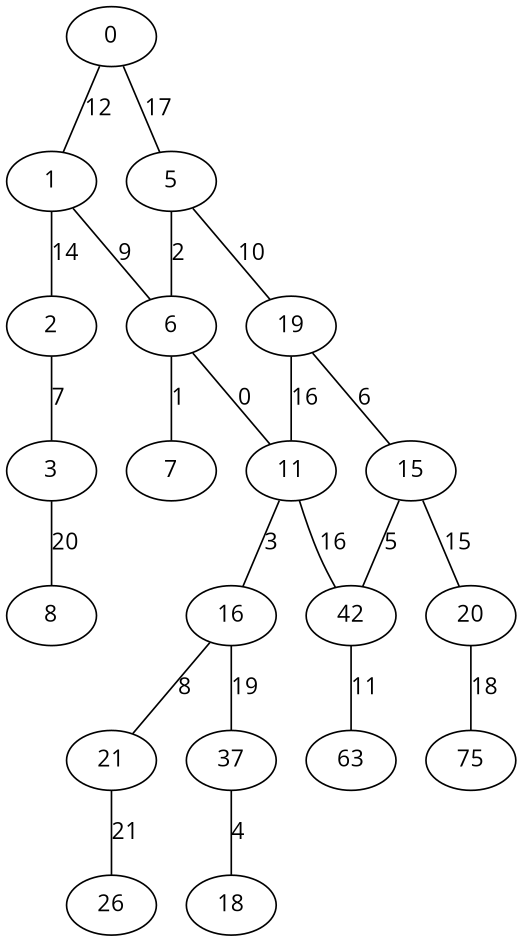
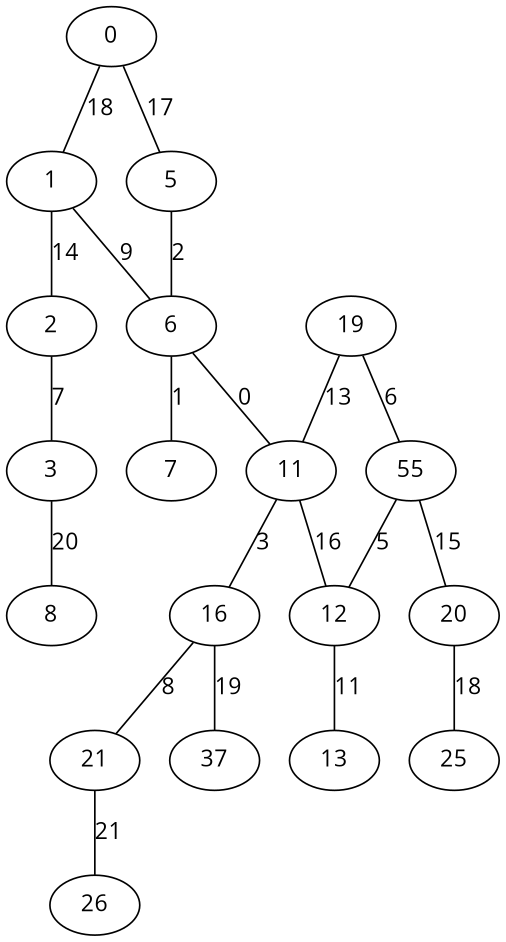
(99, 109) -> (101, 109)
(231, 254) -> none
(305, 399) -> (339, 399)
(411, 471) -> (411, 471)
(351, 616) -> (334, 616)
(351, 760) -> (334, 760)
(471, 760) -> (454, 760)
(231, 905) -> none
